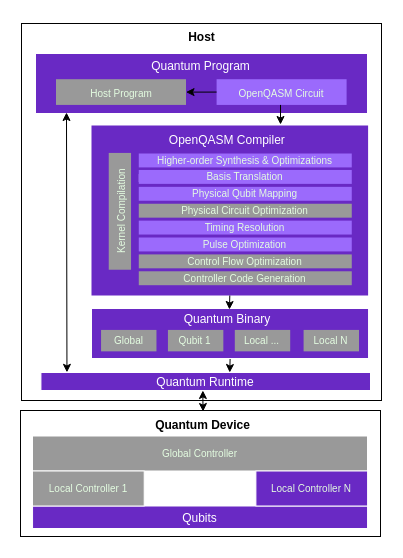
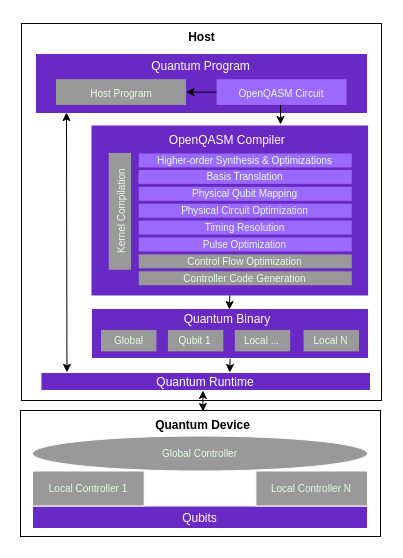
(245, 211) -> (245, 211)
(200, 454) -> (200, 454)
(312, 489) -> (312, 489)
